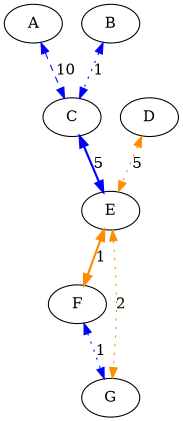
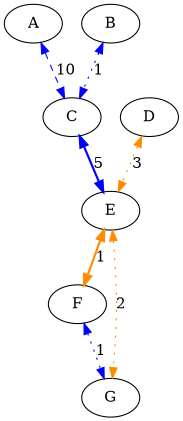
(138, 164) -> (138, 164)
